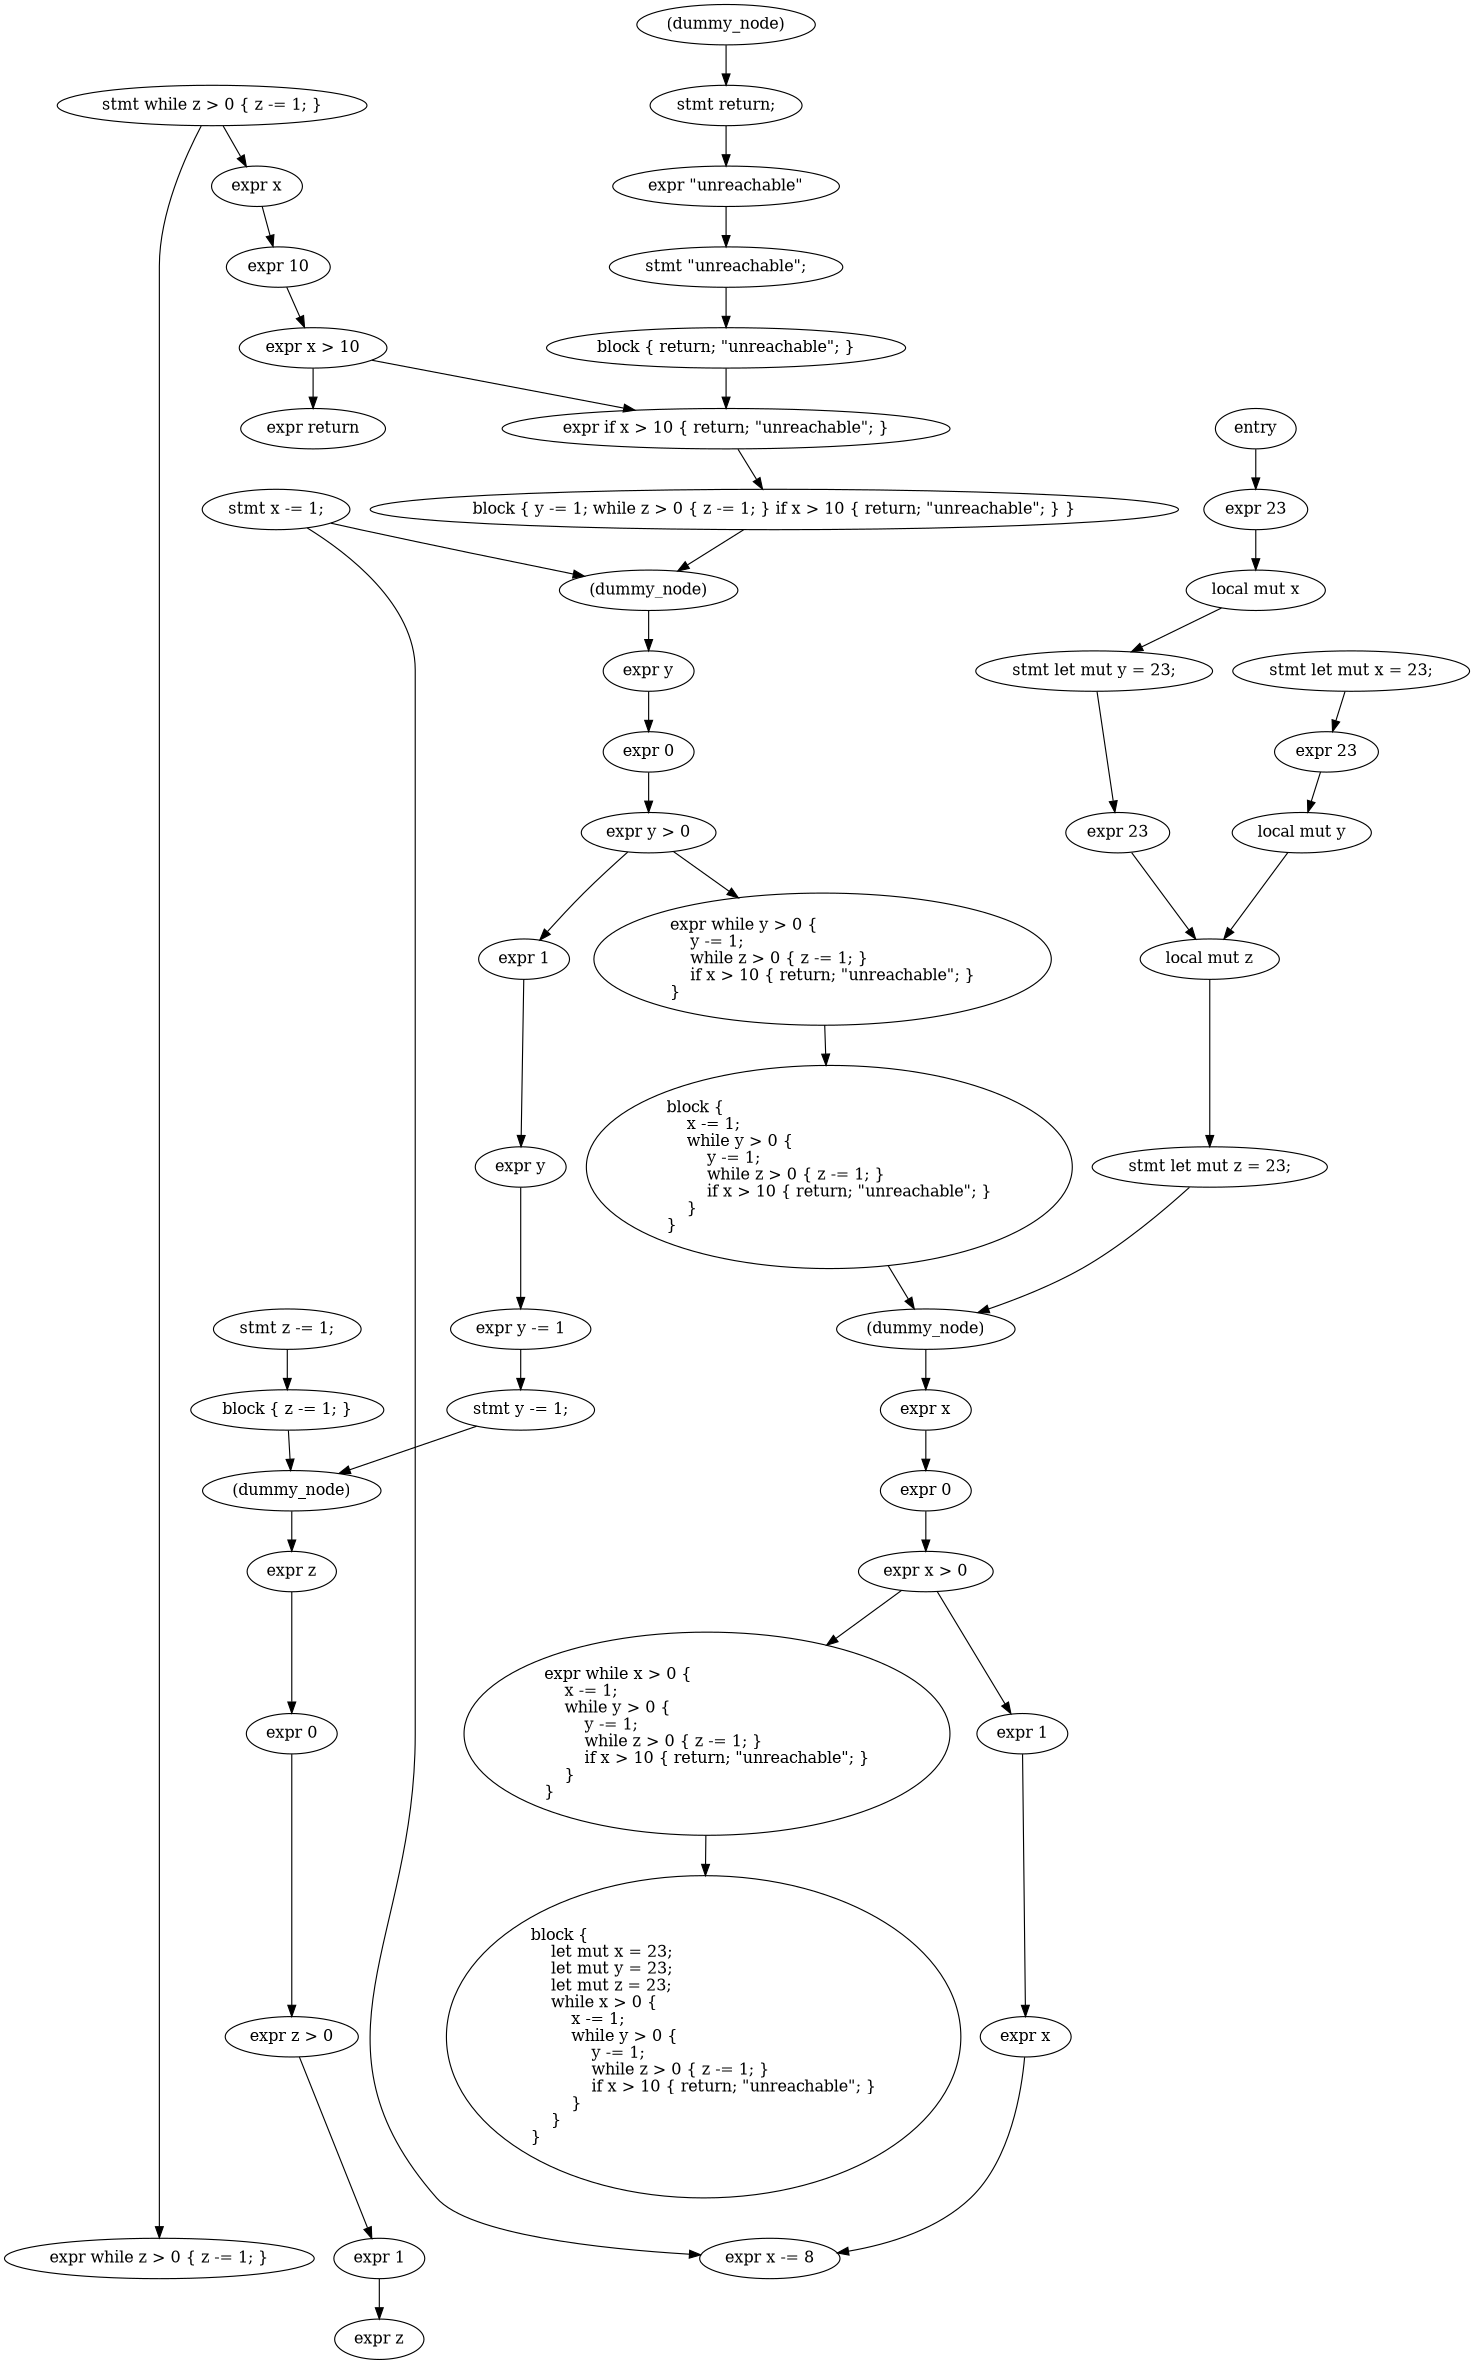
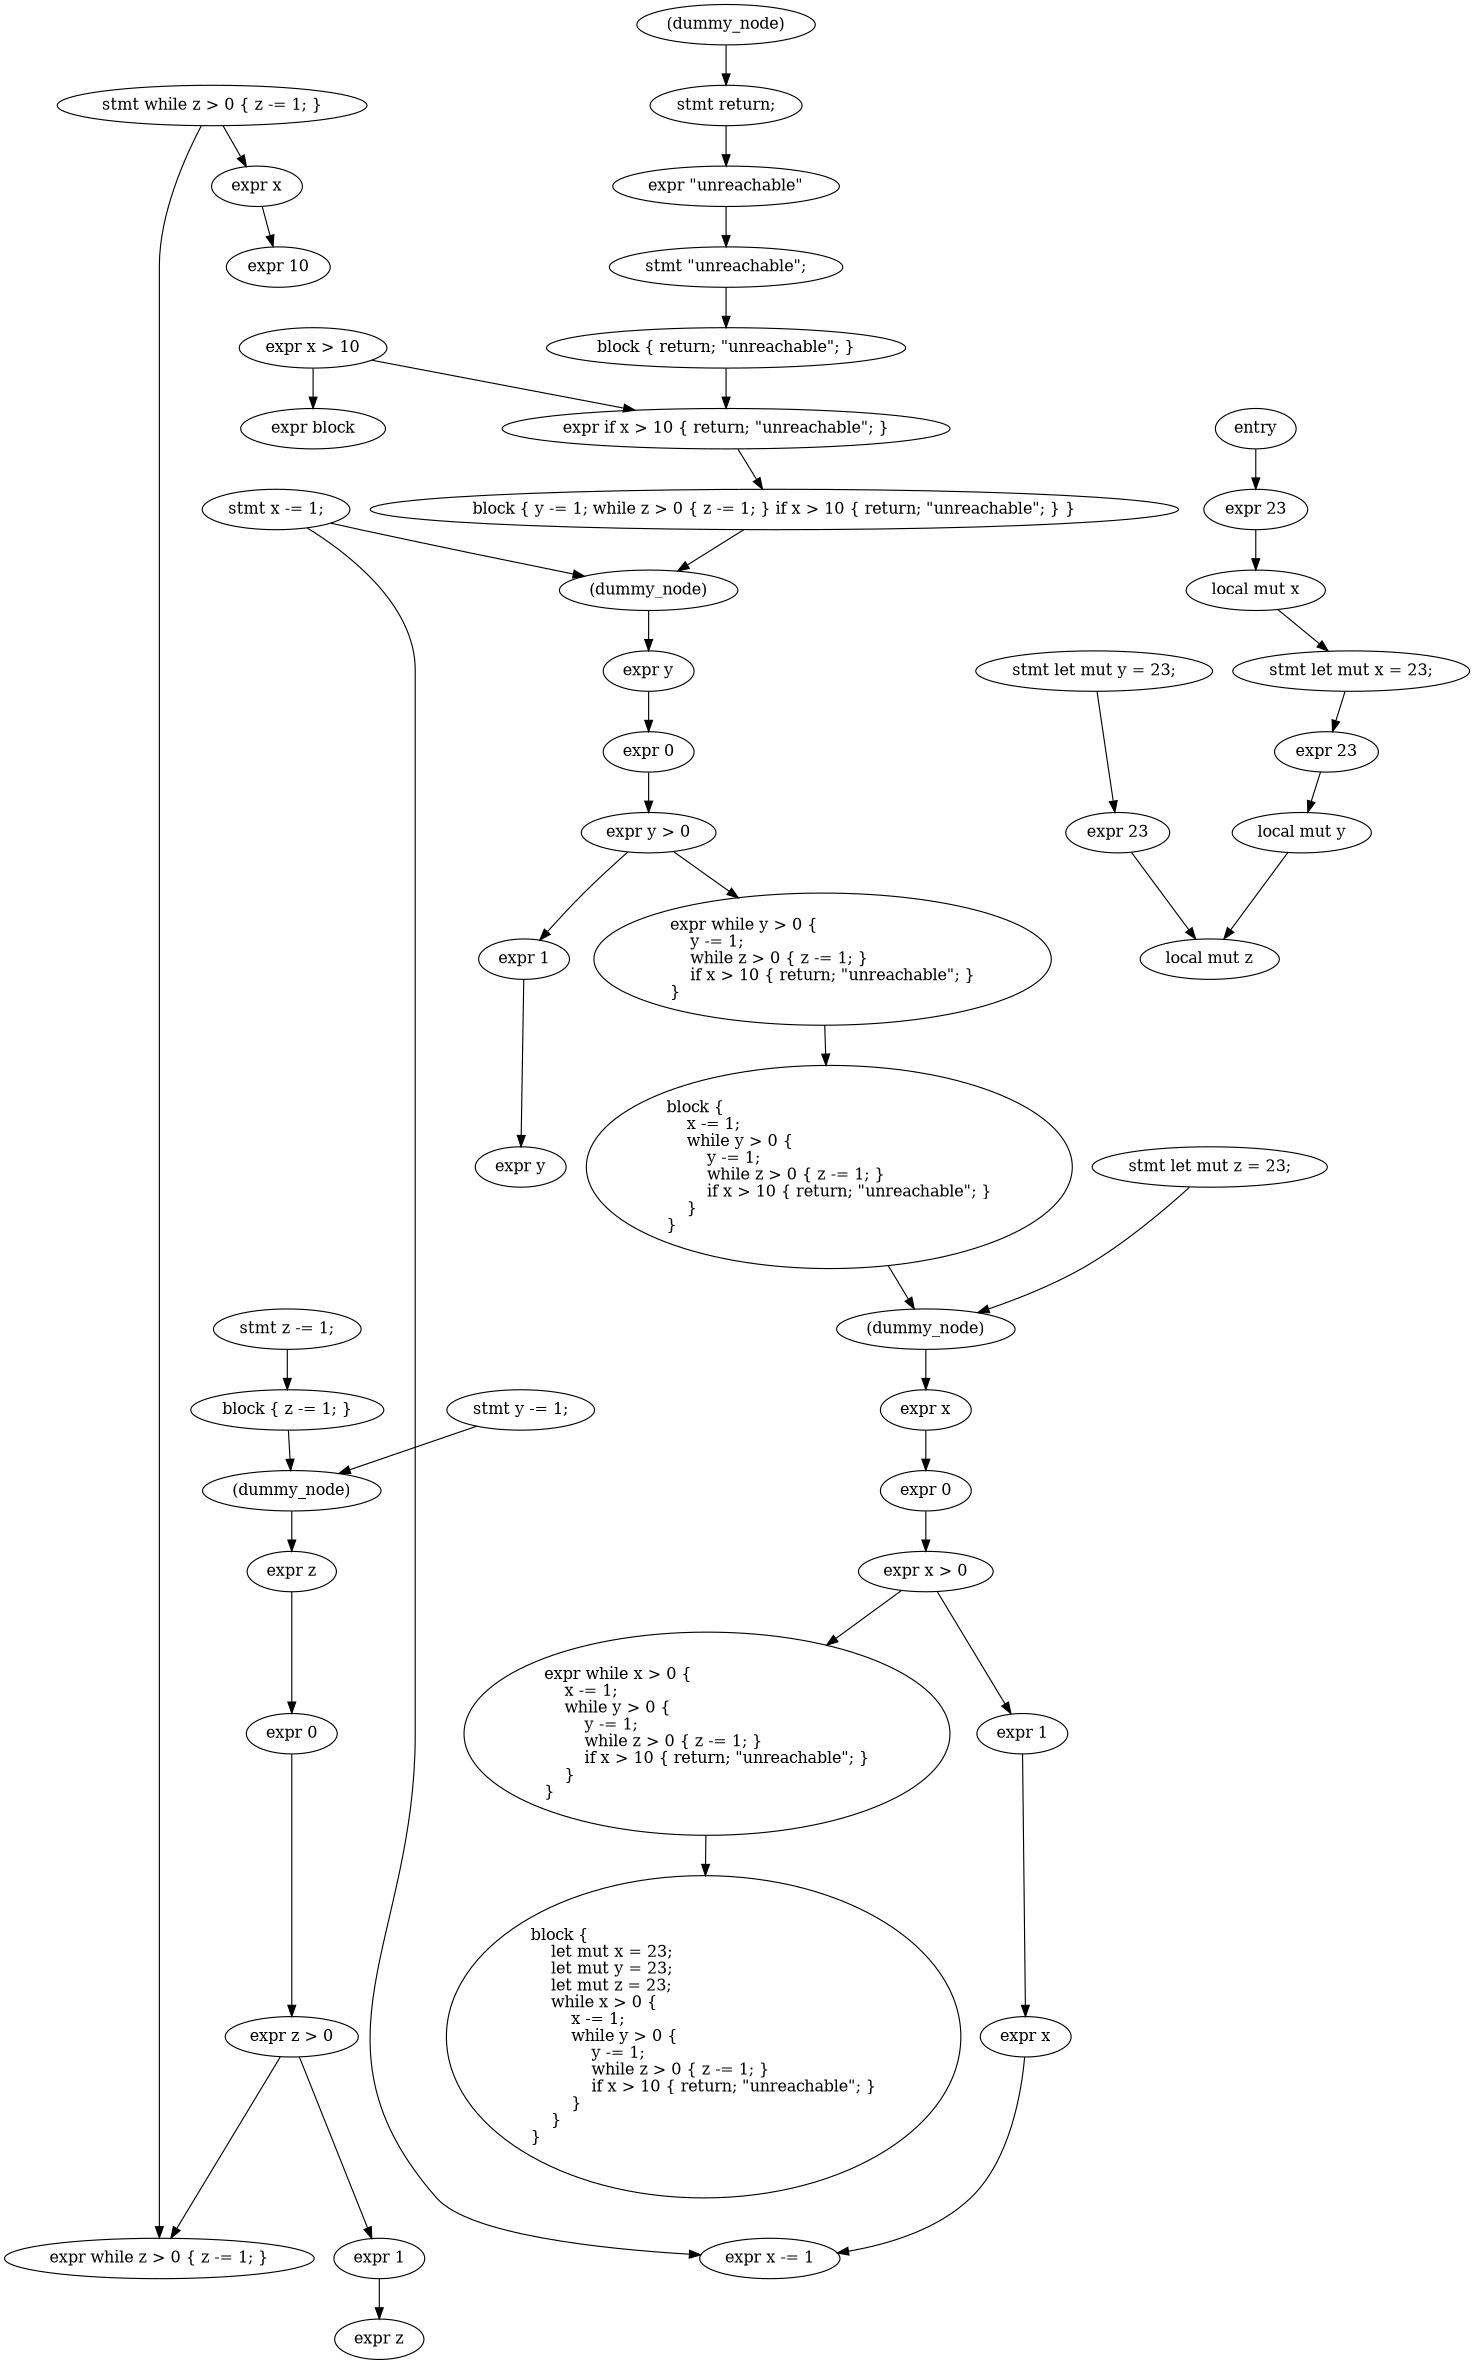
(293, 302) -> none
(313, 429) -> (313, 429)
(1182, 627) -> (1299, 627)
(1210, 1057) -> none
(521, 1329) -> none
none -> (229, 2143)
(770, 2258) -> (770, 2258)
